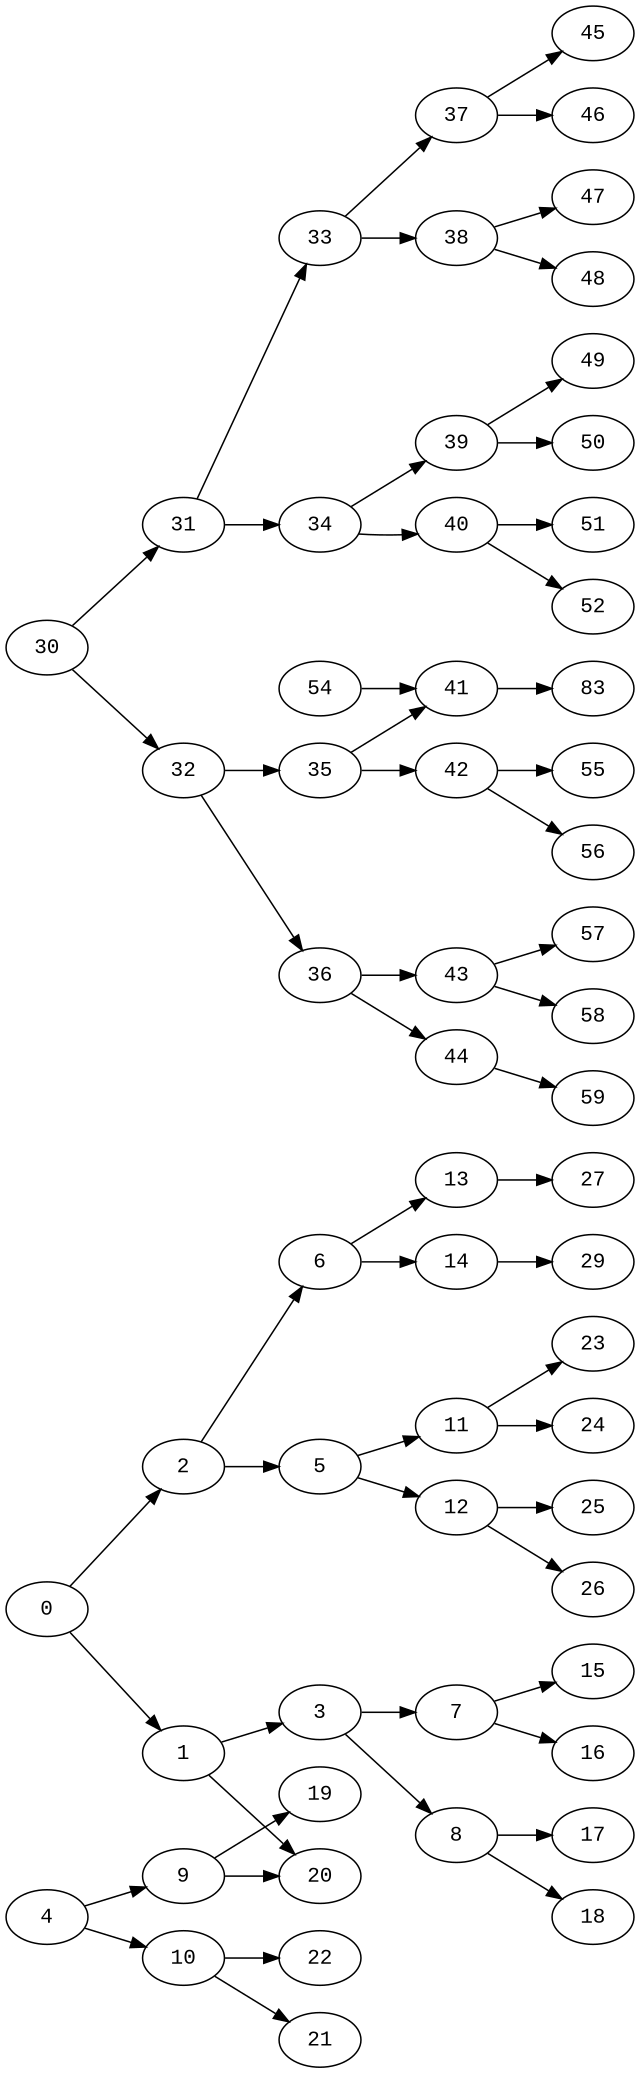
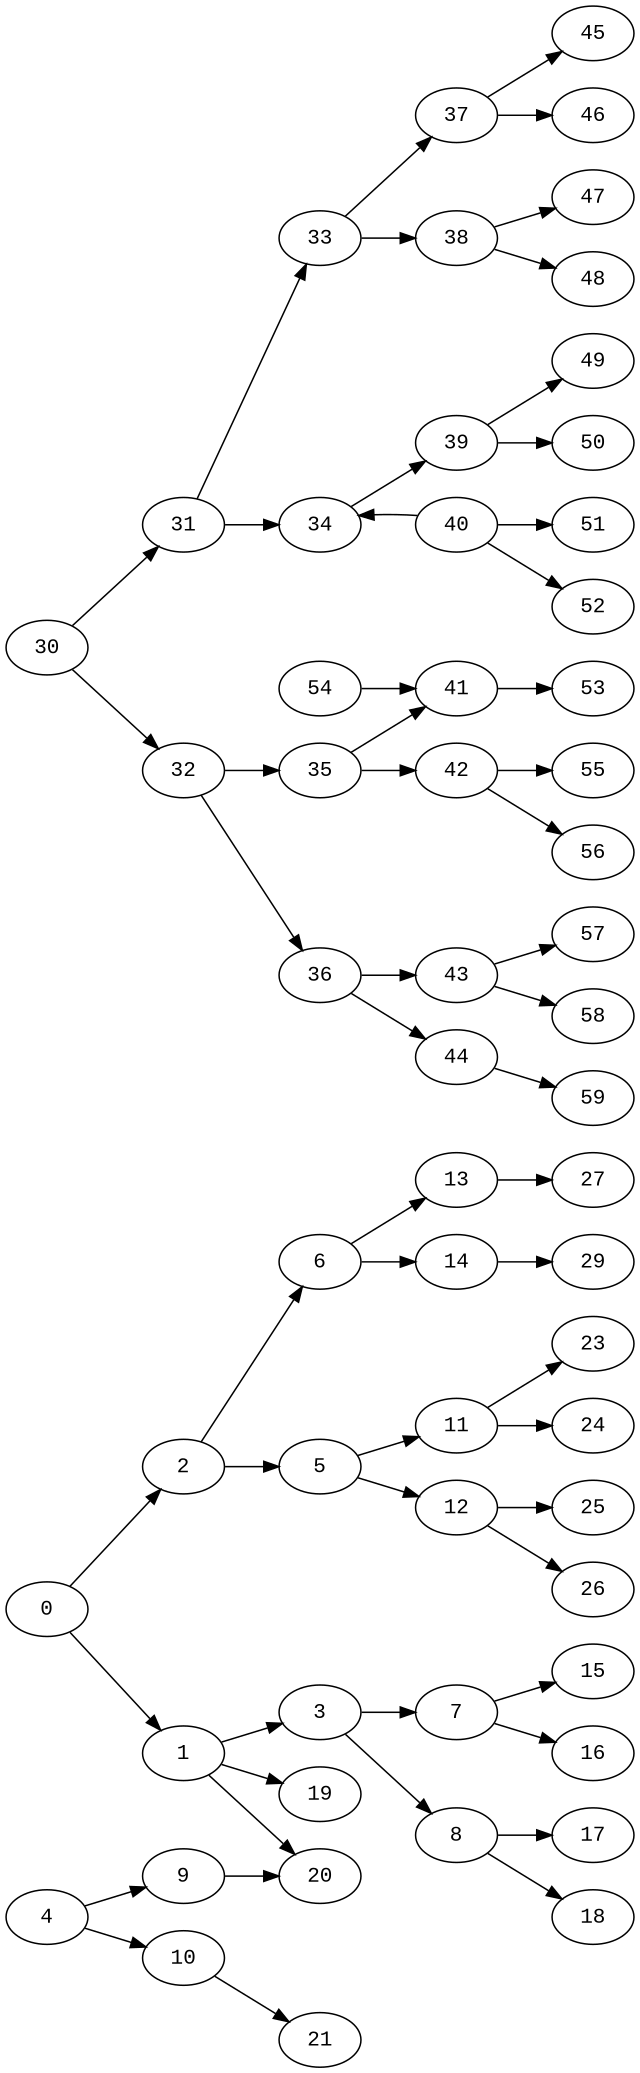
(380, 535) -> (396, 515)
(593, 689) -> (593, 689)
(245, 1839) -> (245, 1772)
(320, 1958) -> none
